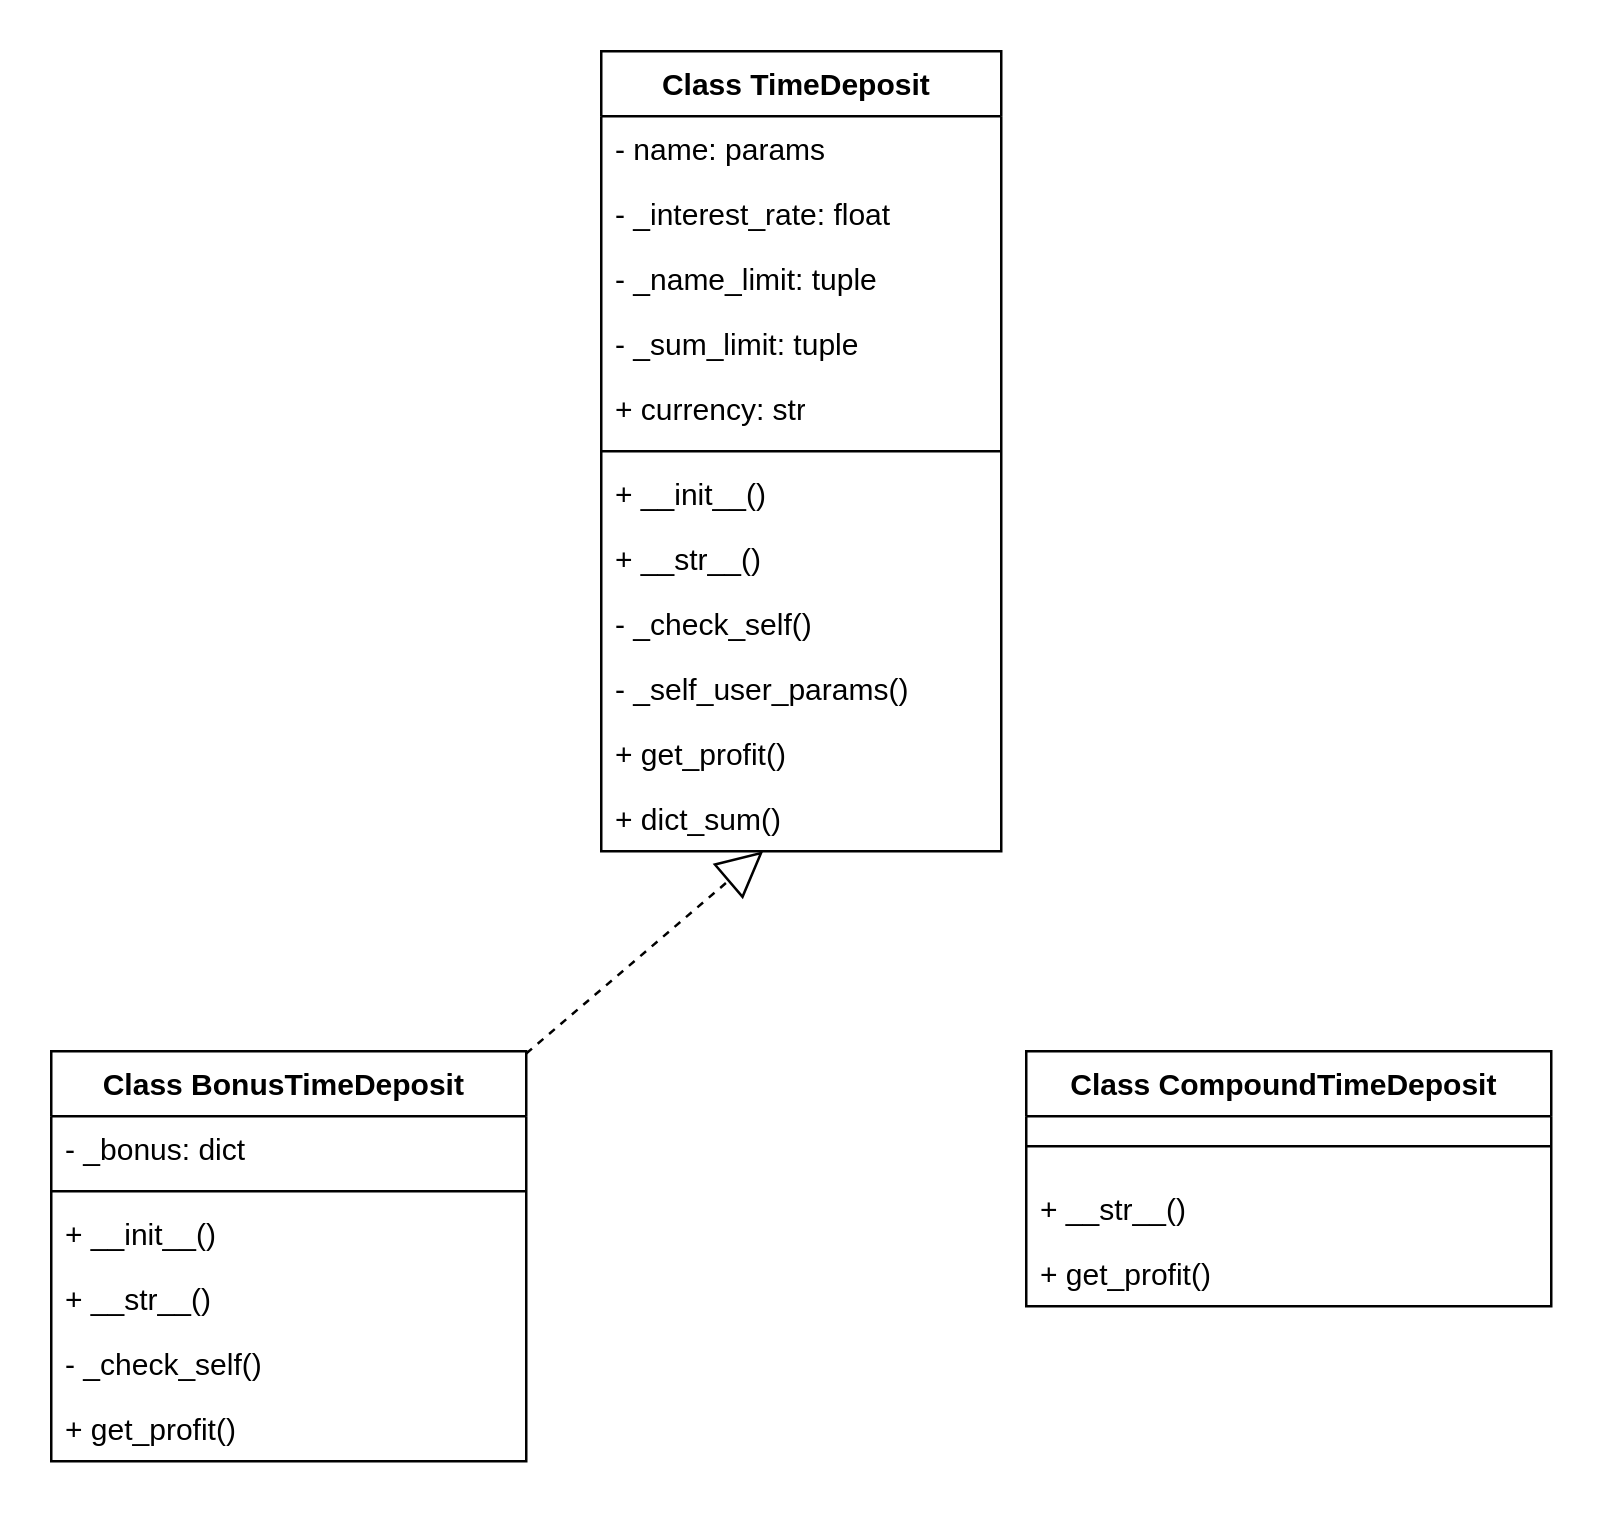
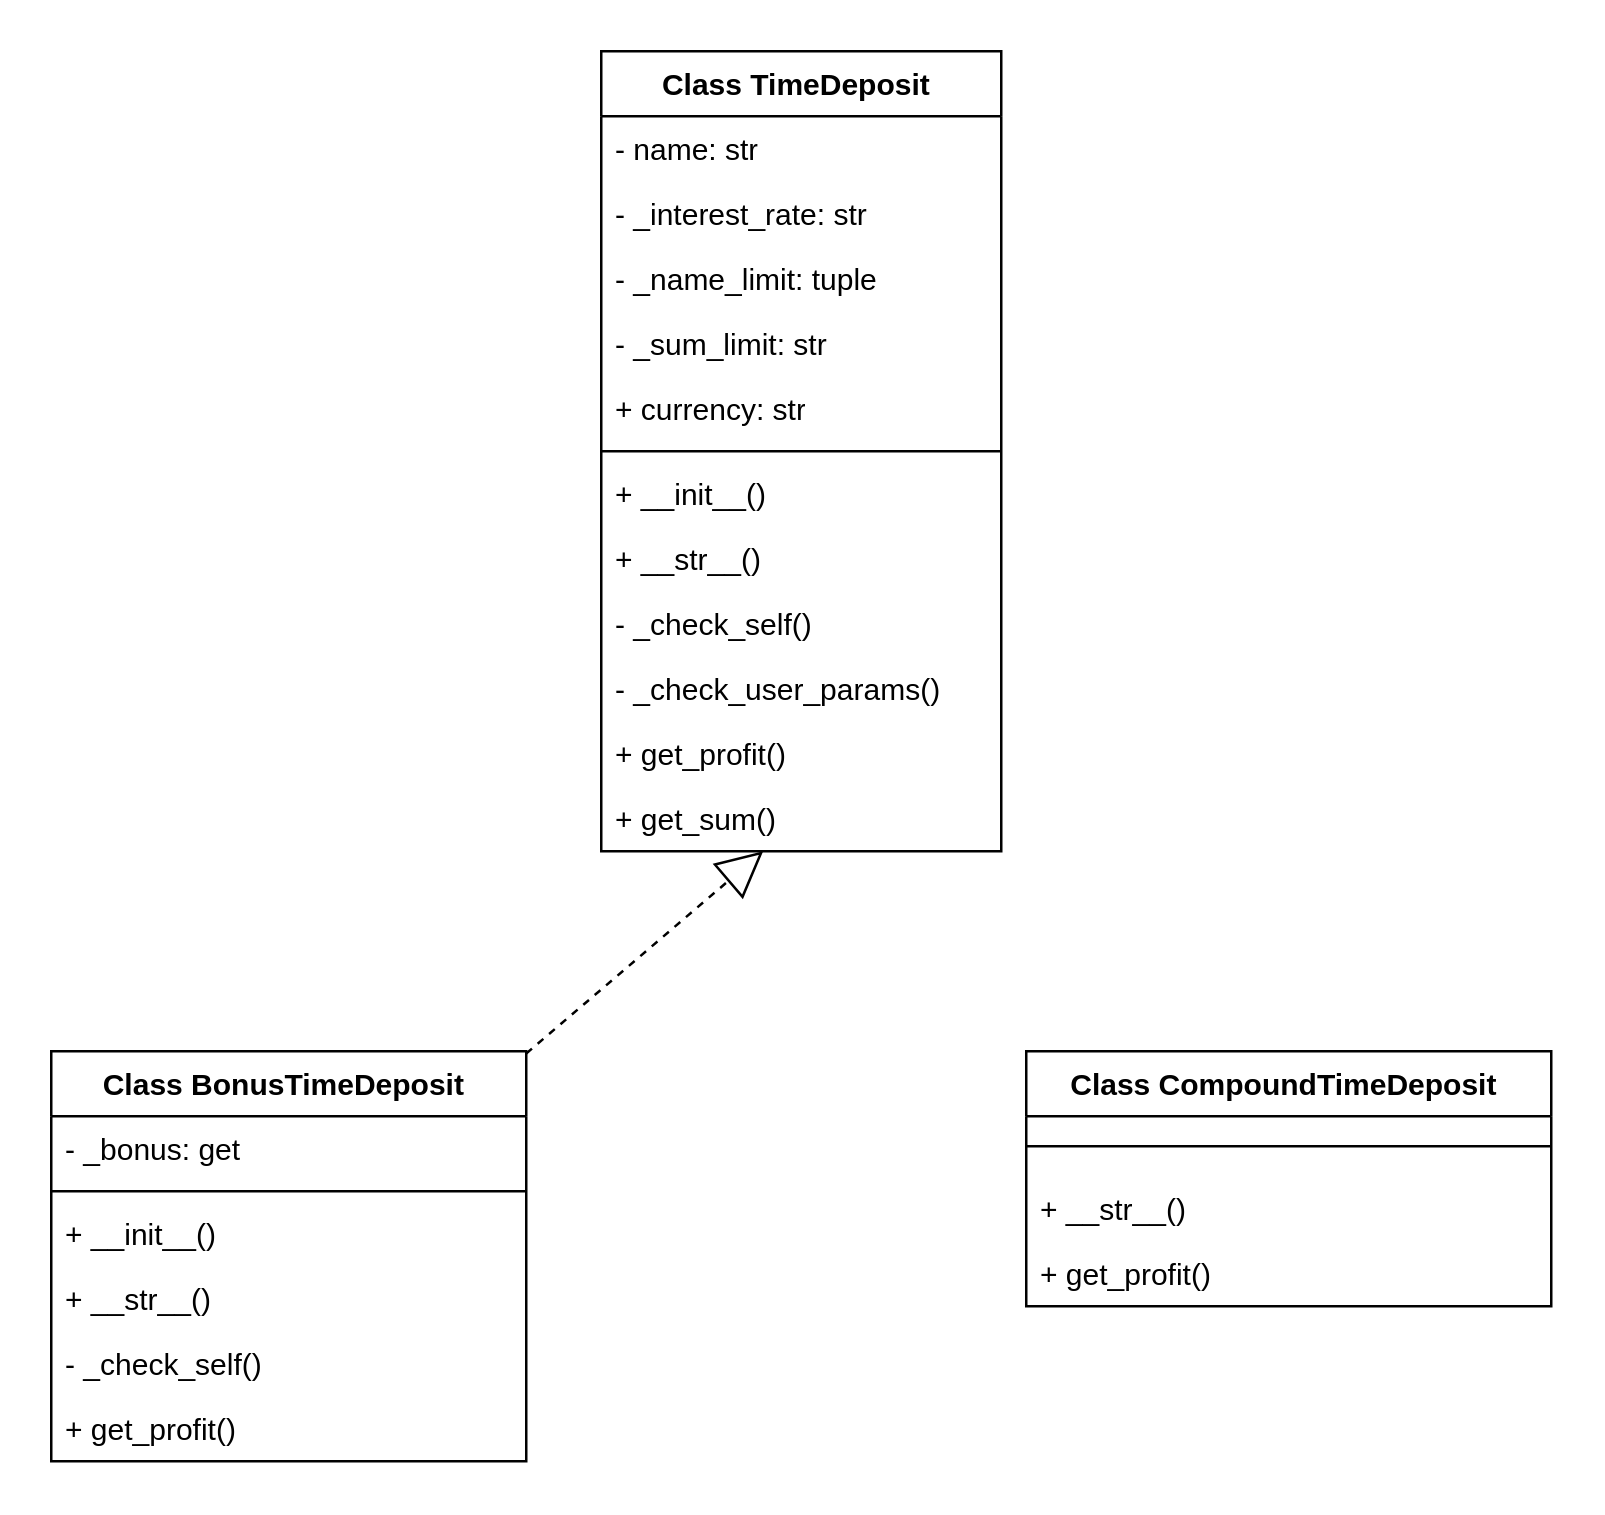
(722, 152) -> (697, 152)
(790, 217) -> (777, 217)
(749, 347) -> (736, 347)
(785, 692) -> (797, 692)
(709, 822) -> (705, 822)
(168, 1152) -> (164, 1152)
